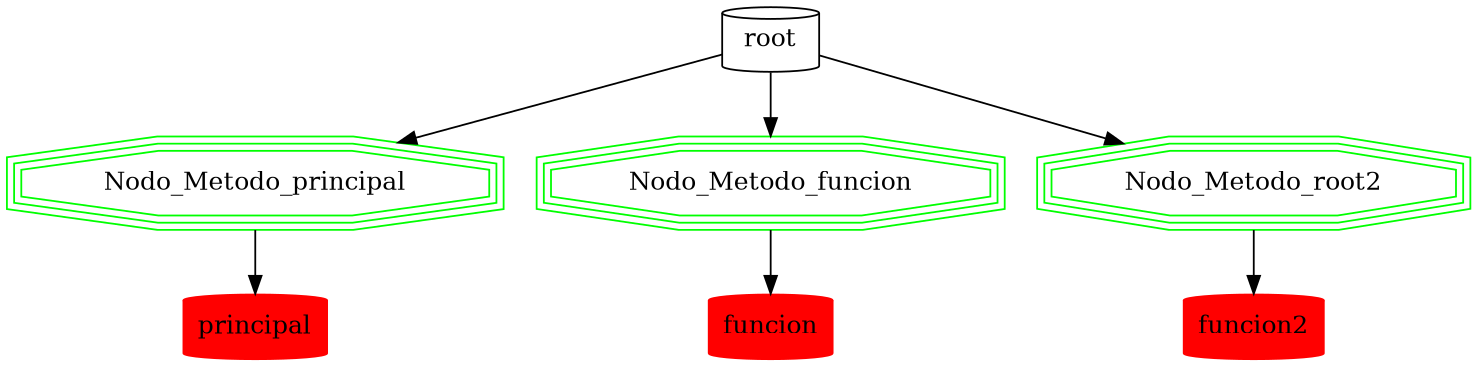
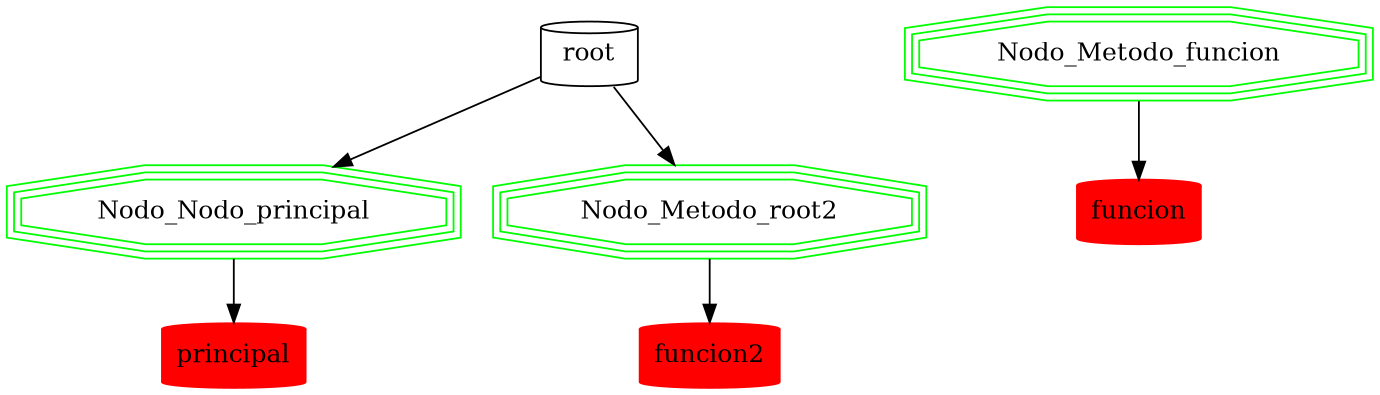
(771, 95) -> none
(255, 183) -> (234, 212)
